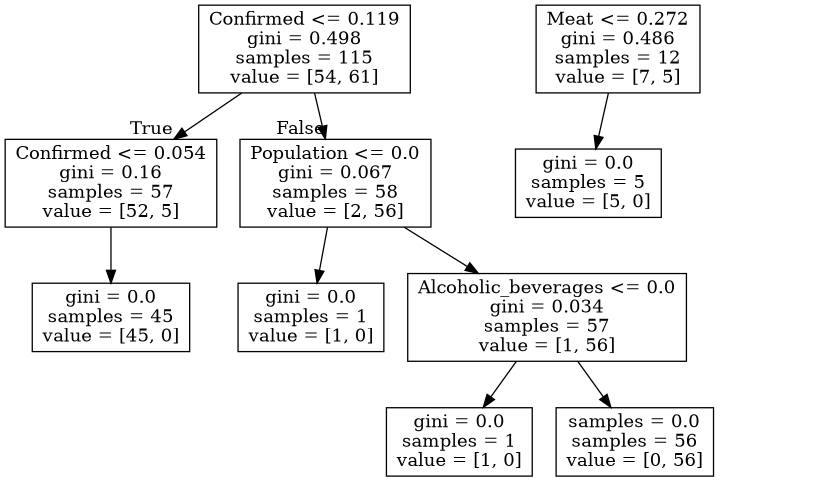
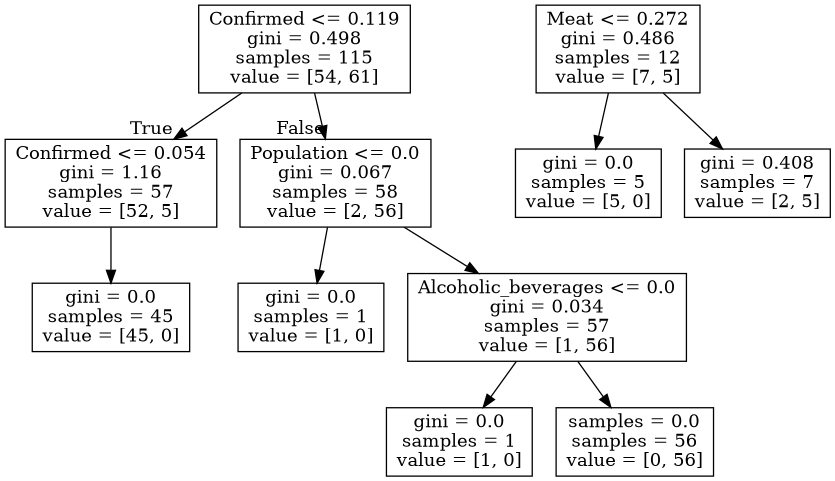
(111, 183) -> (111, 183)
none -> (757, 183)
